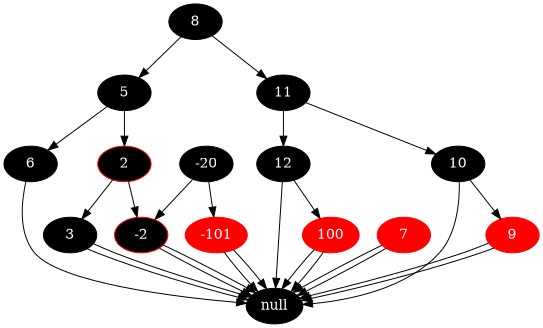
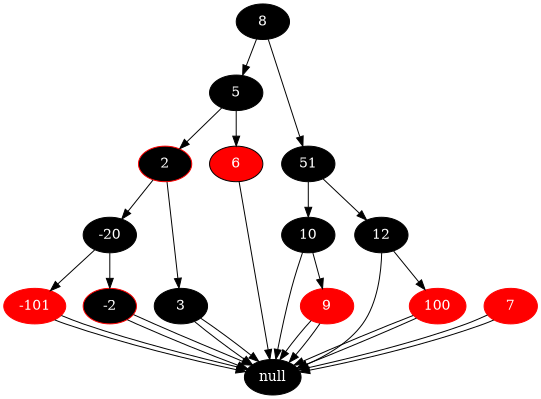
(283, 93) -> (308, 164)
(31, 164) -> (236, 164)
(132, 194) -> (141, 196)
